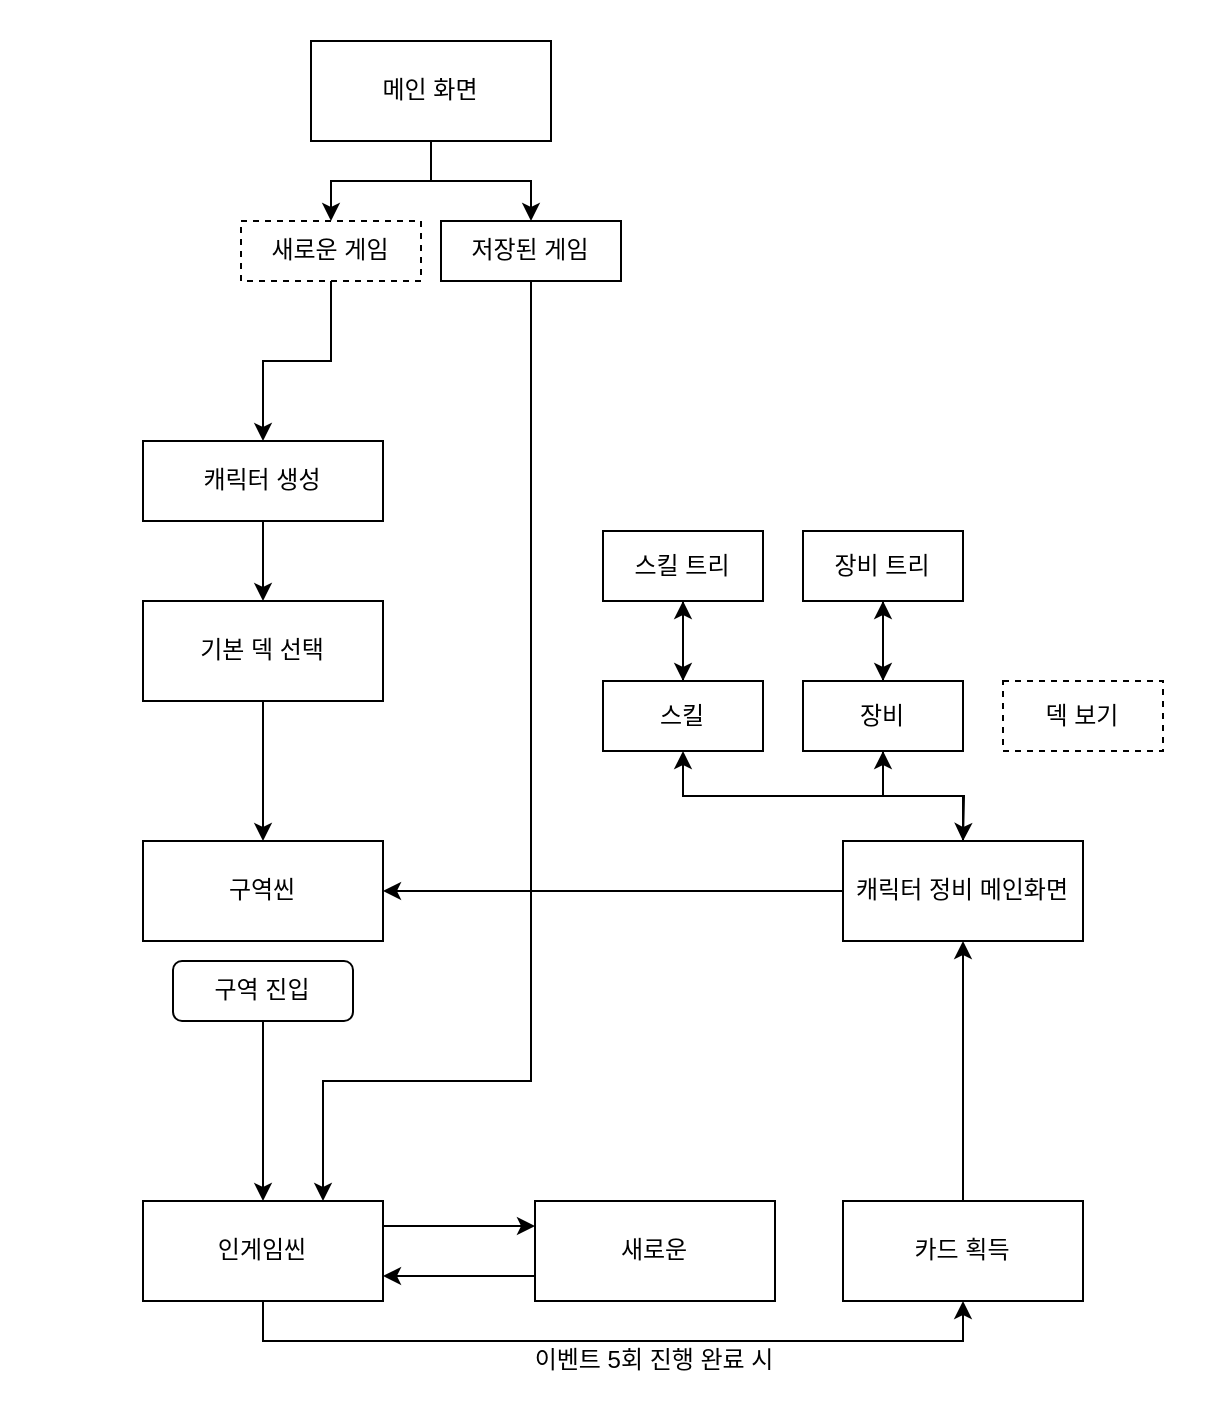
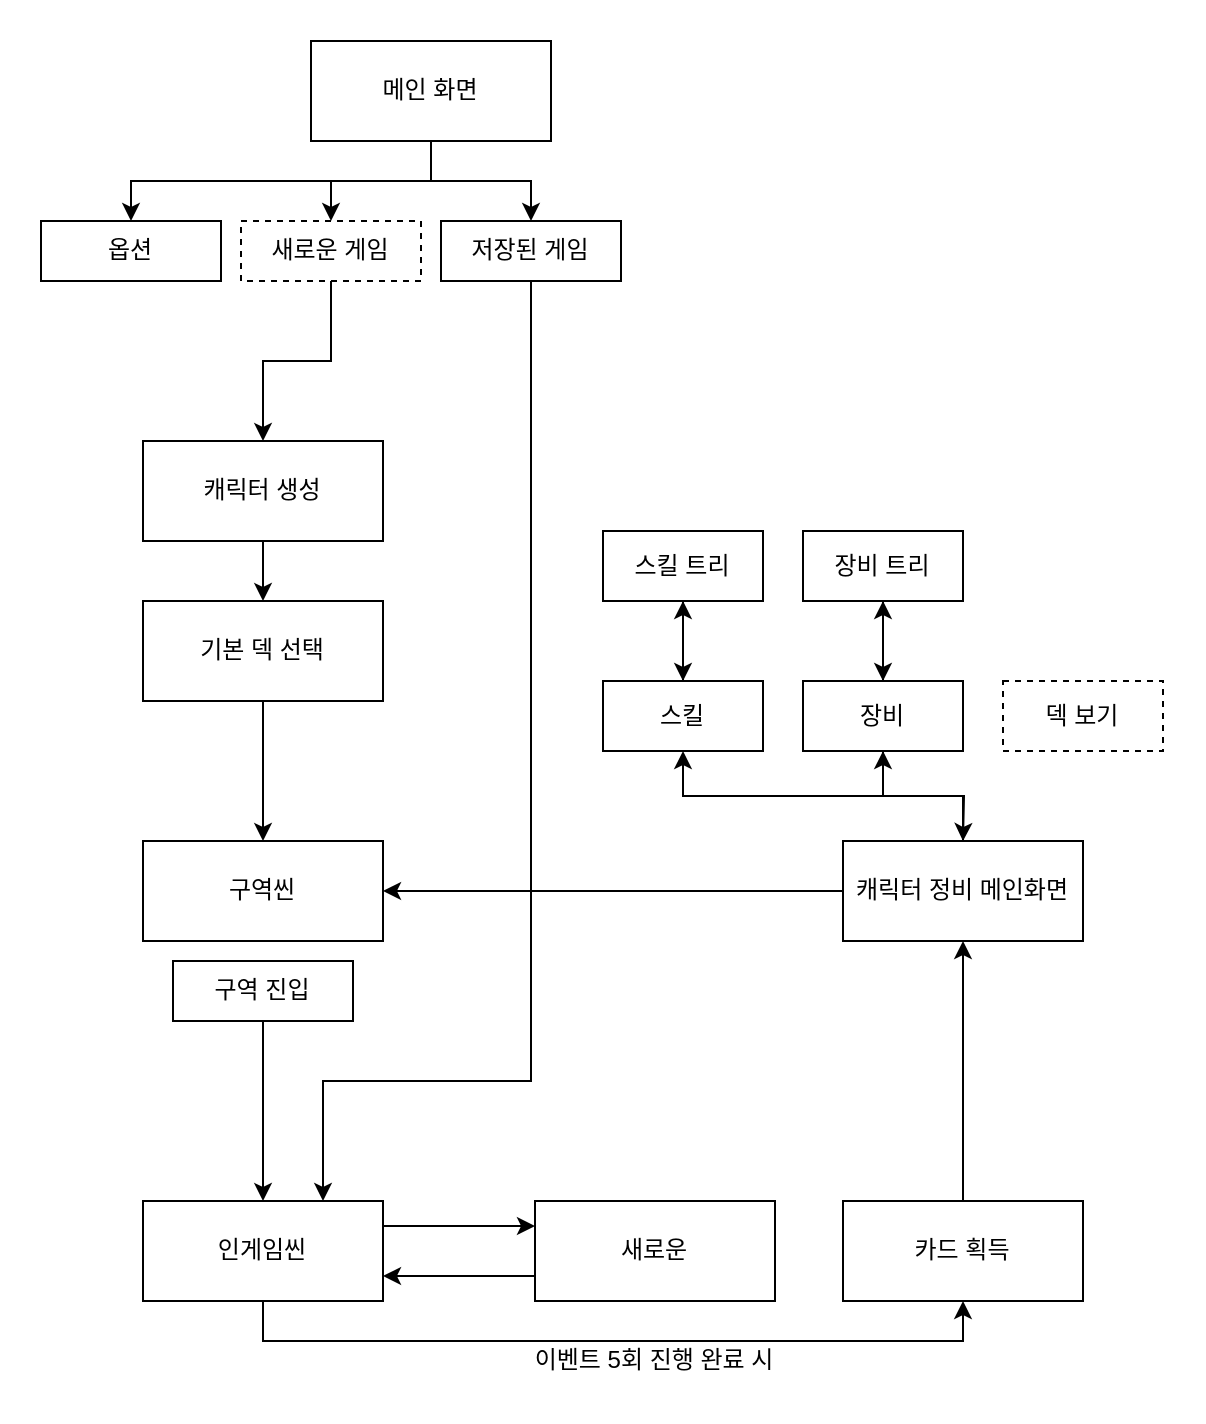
none -> (216, 181)
none -> (131, 251)
(263, 481) -> (263, 491)
(263, 991) -> (263, 991)
